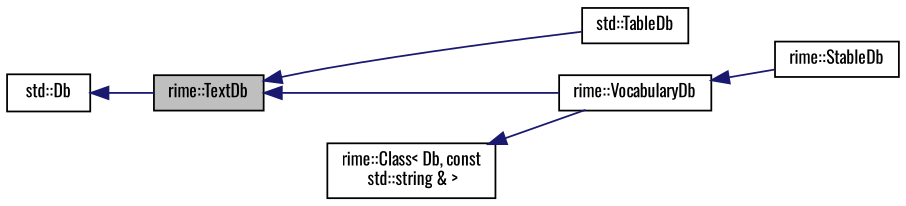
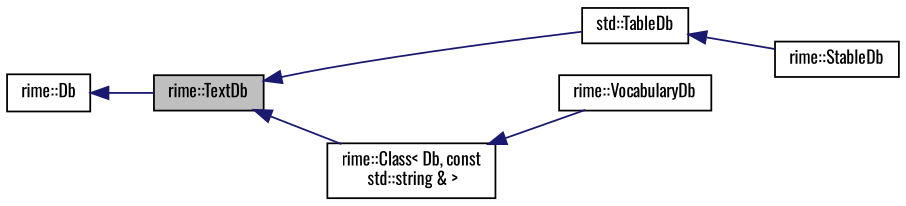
(752, 73) -> (741, 43)
(49, 93) -> (49, 93)
(421, 93) -> (306, 130)
